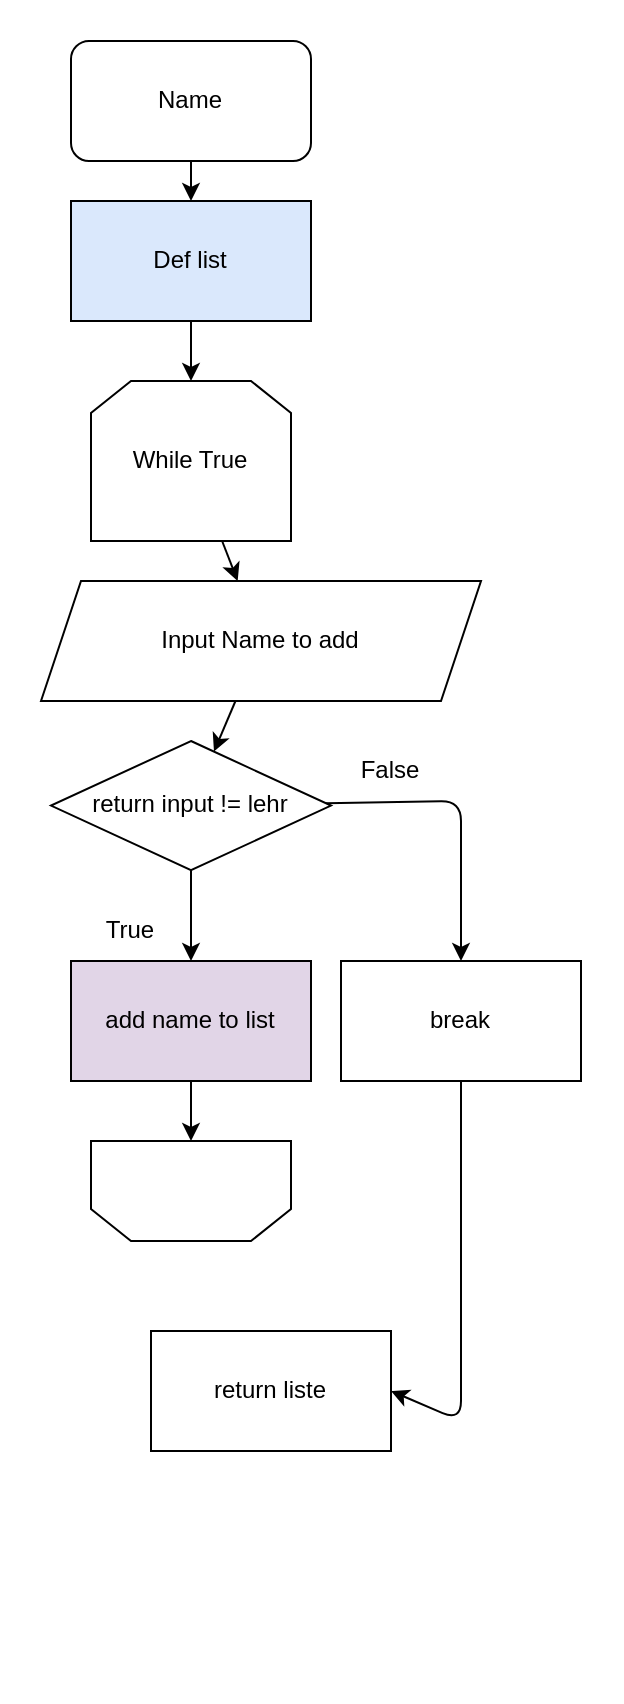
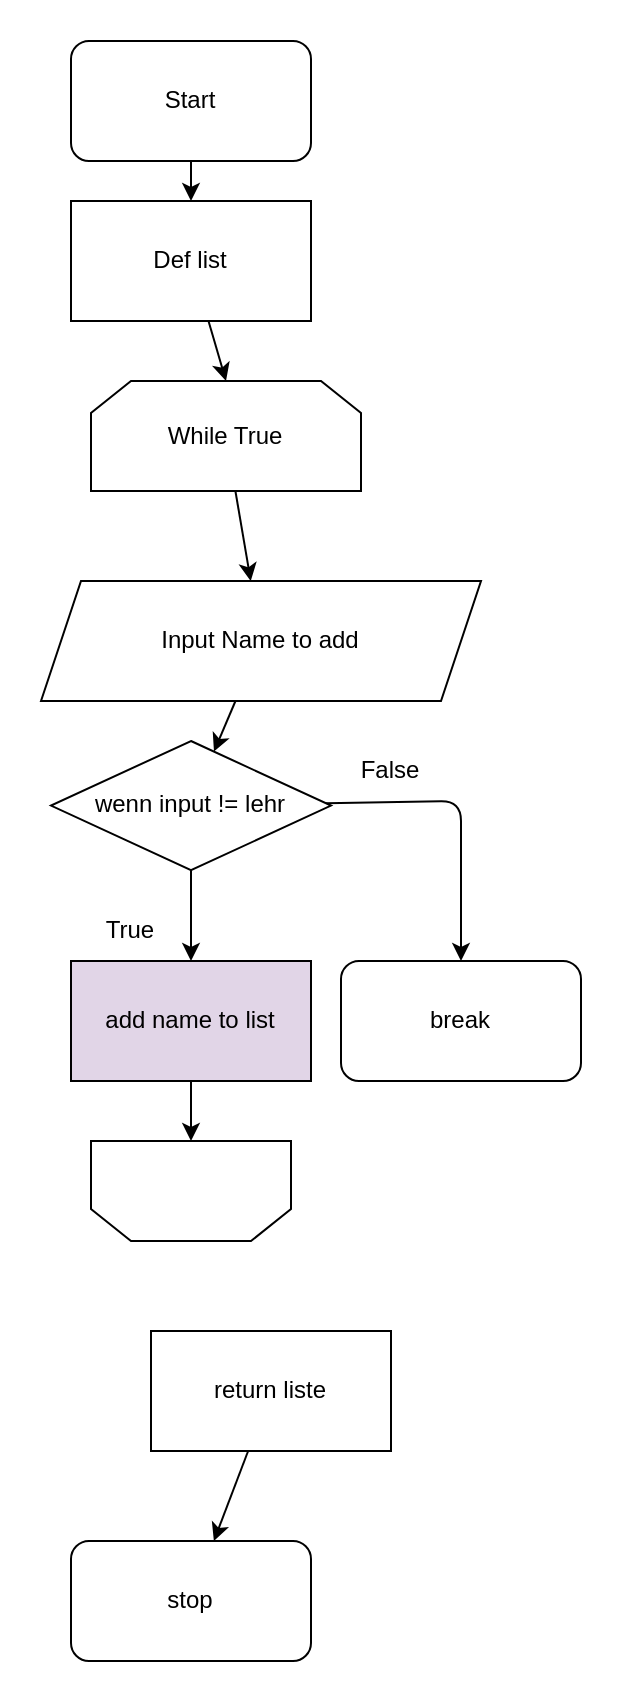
(191, 101) -> (191, 101)
(191, 261) -> (191, 261)
(191, 461) -> (226, 436)
(191, 805) -> (191, 805)
(461, 1021) -> (461, 1021)
(461, 1274) -> none
none -> (233, 1490)
none -> (191, 1601)
